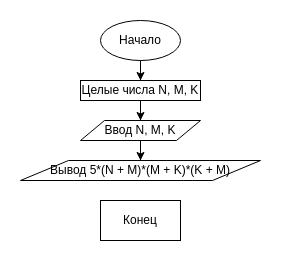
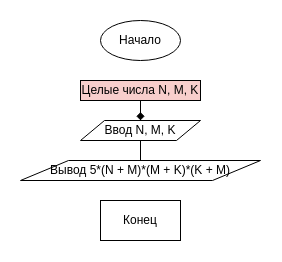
(141, 75) -> none
(141, 91) -> (141, 91)
(141, 112) -> (141, 112)
(141, 152) -> (141, 155)
